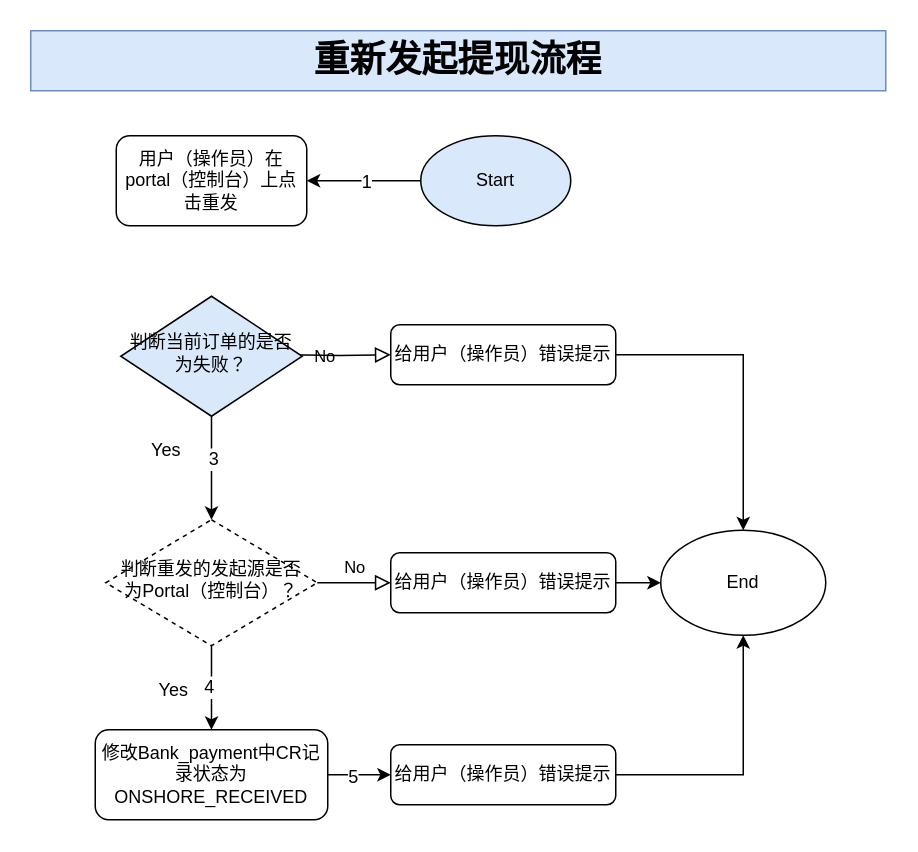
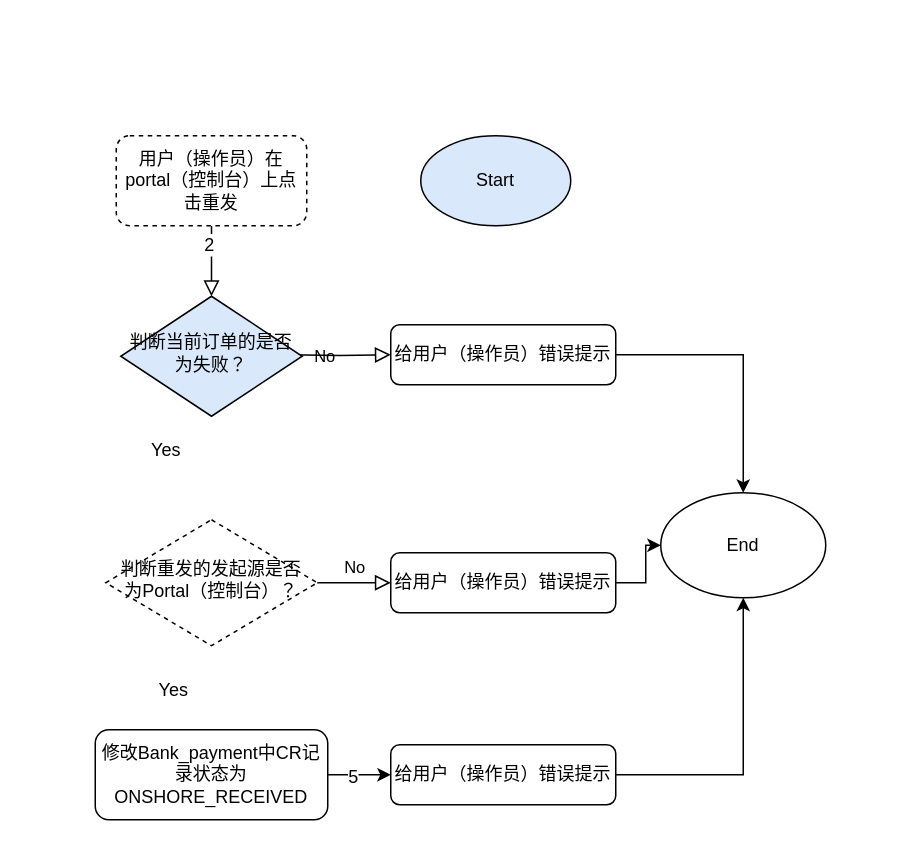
(458, 61) -> none
(212, 181) -> (212, 181)
(369, 181) -> none
none -> (212, 252)
(212, 463) -> none
(743, 583) -> (743, 545)
(212, 683) -> none
